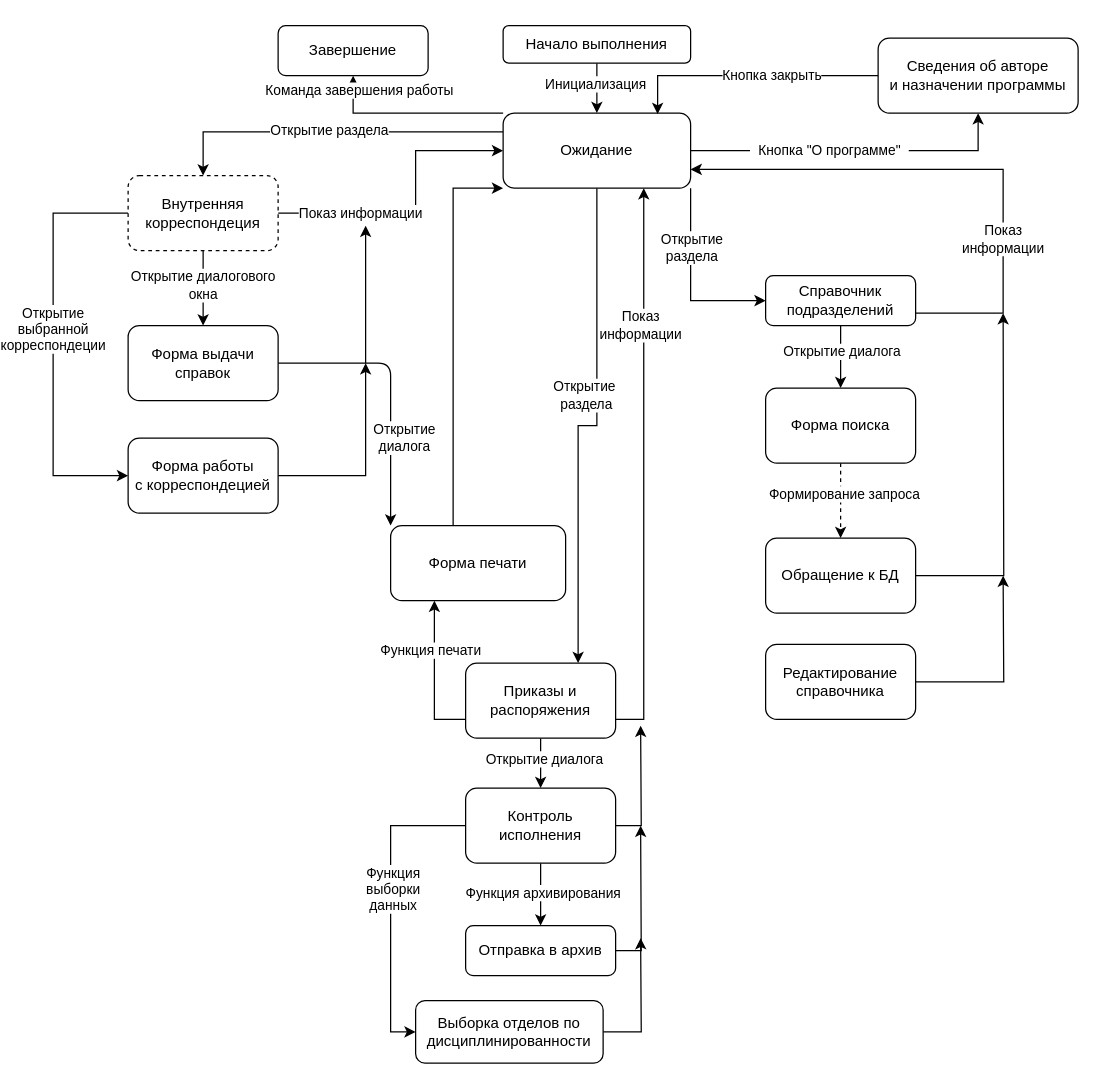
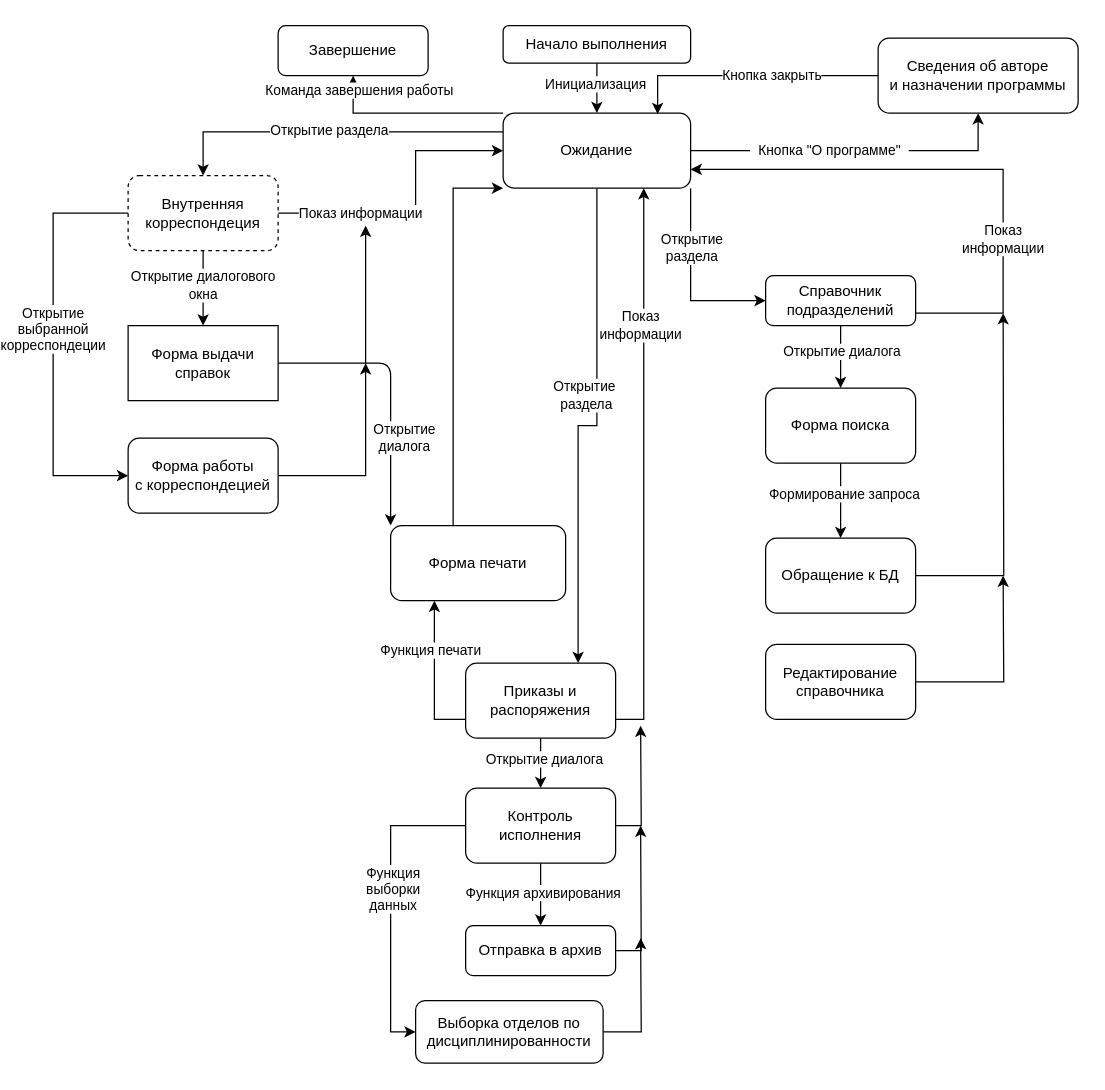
(203, 363) -> (203, 363)
(841, 516) -> (841, 516)
